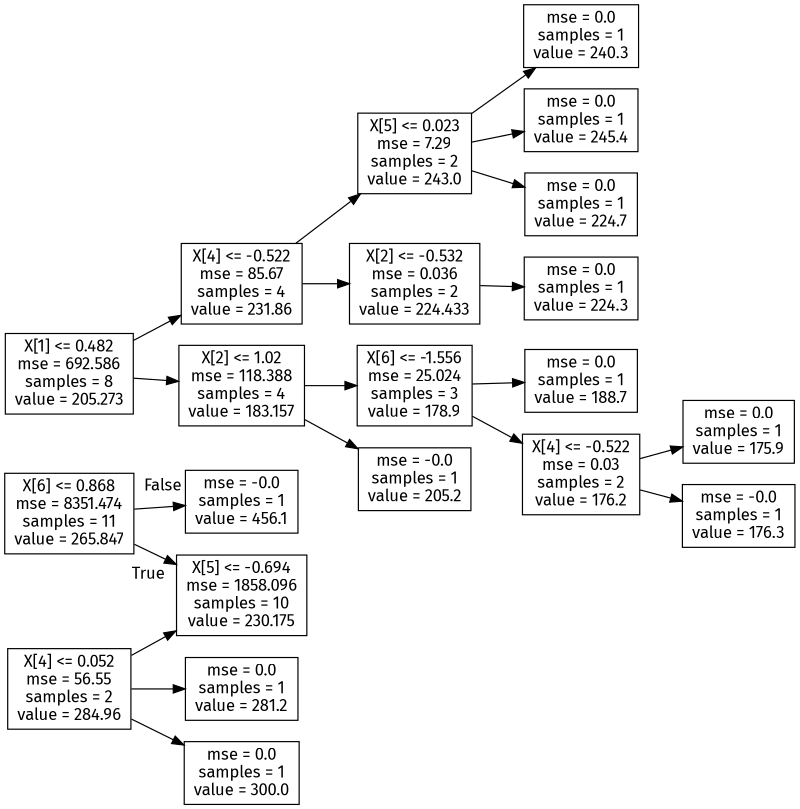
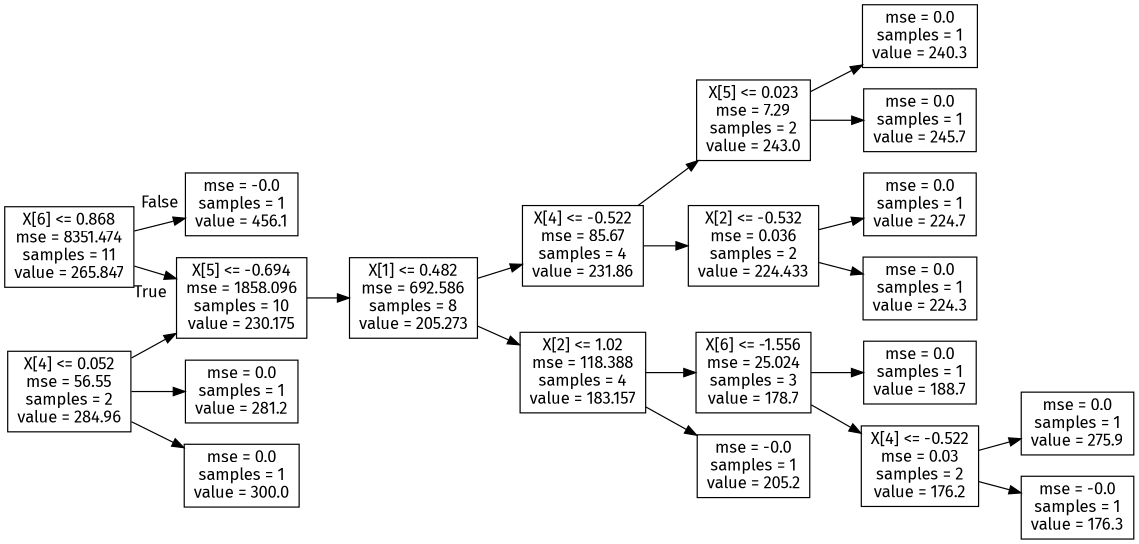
(581, 120) -> (920, 120)
(493, 177) -> (836, 225)
none -> (322, 298)
(415, 386) -> (753, 373)
(739, 432) -> (1078, 424)
